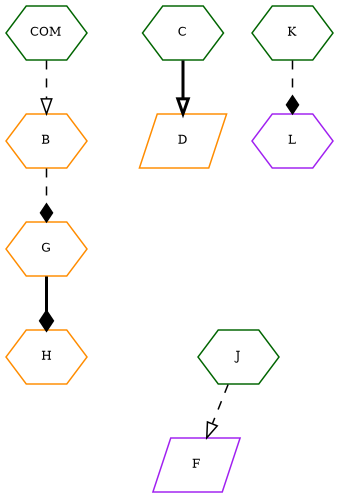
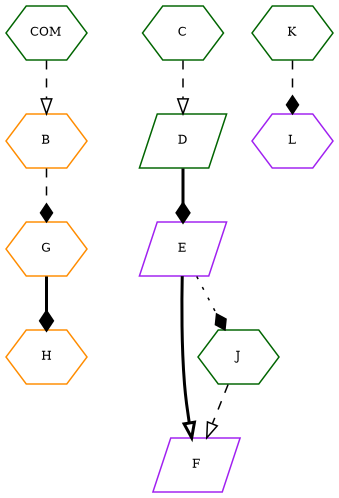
(183, 80) -> (183, 80)
(183, 141) -> (183, 141)
none -> (183, 249)
